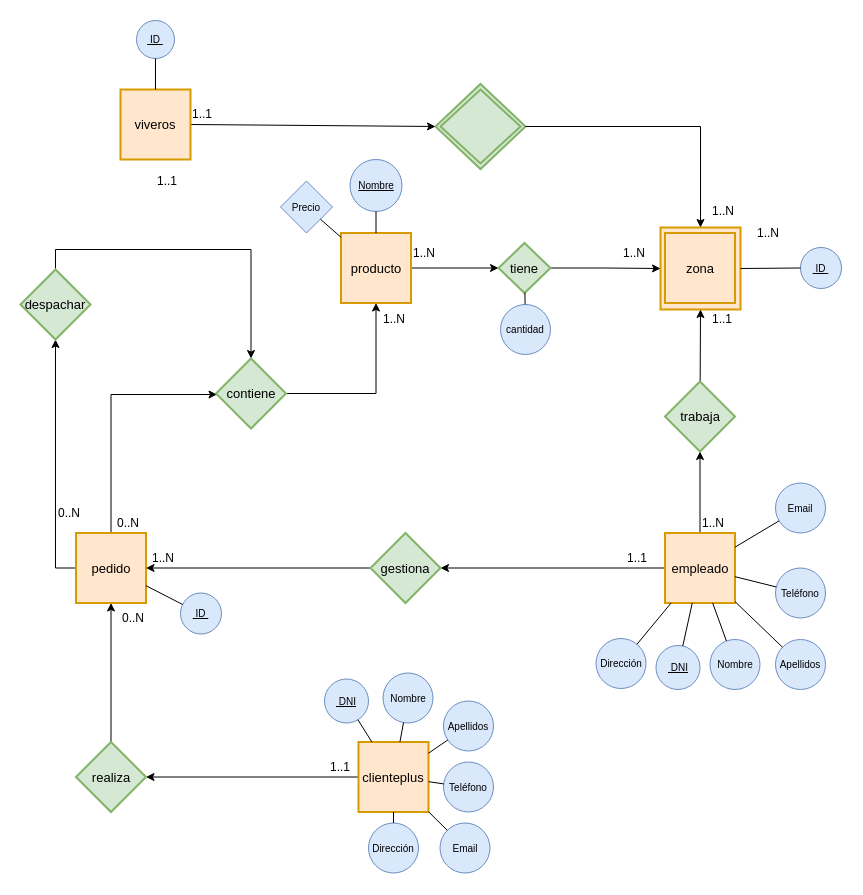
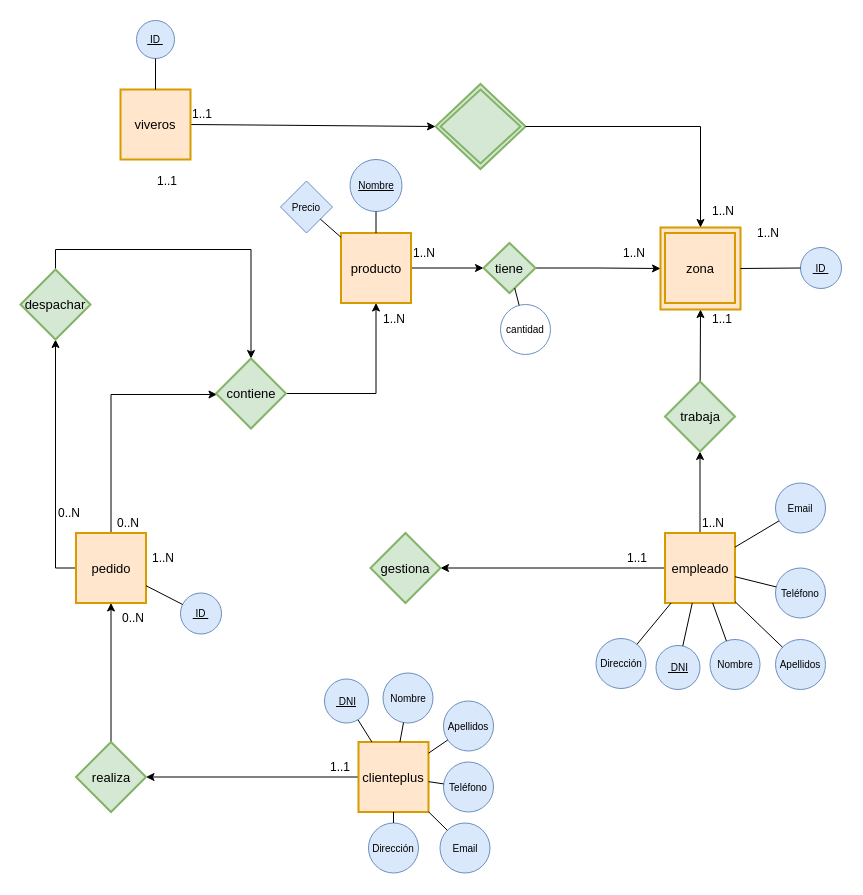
(525, 268) -> (510, 268)
(526, 330) -> (526, 330)
(261, 568) -> none
